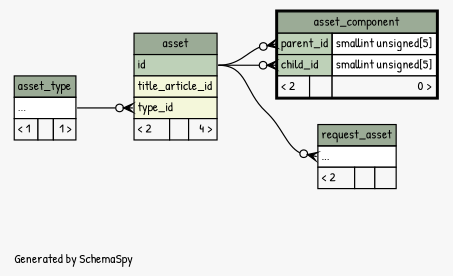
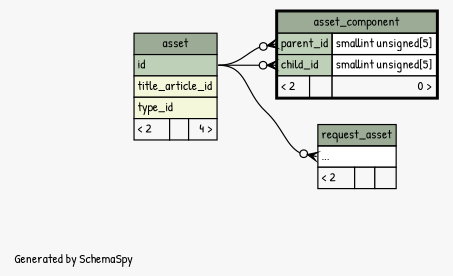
(45, 108) -> none
